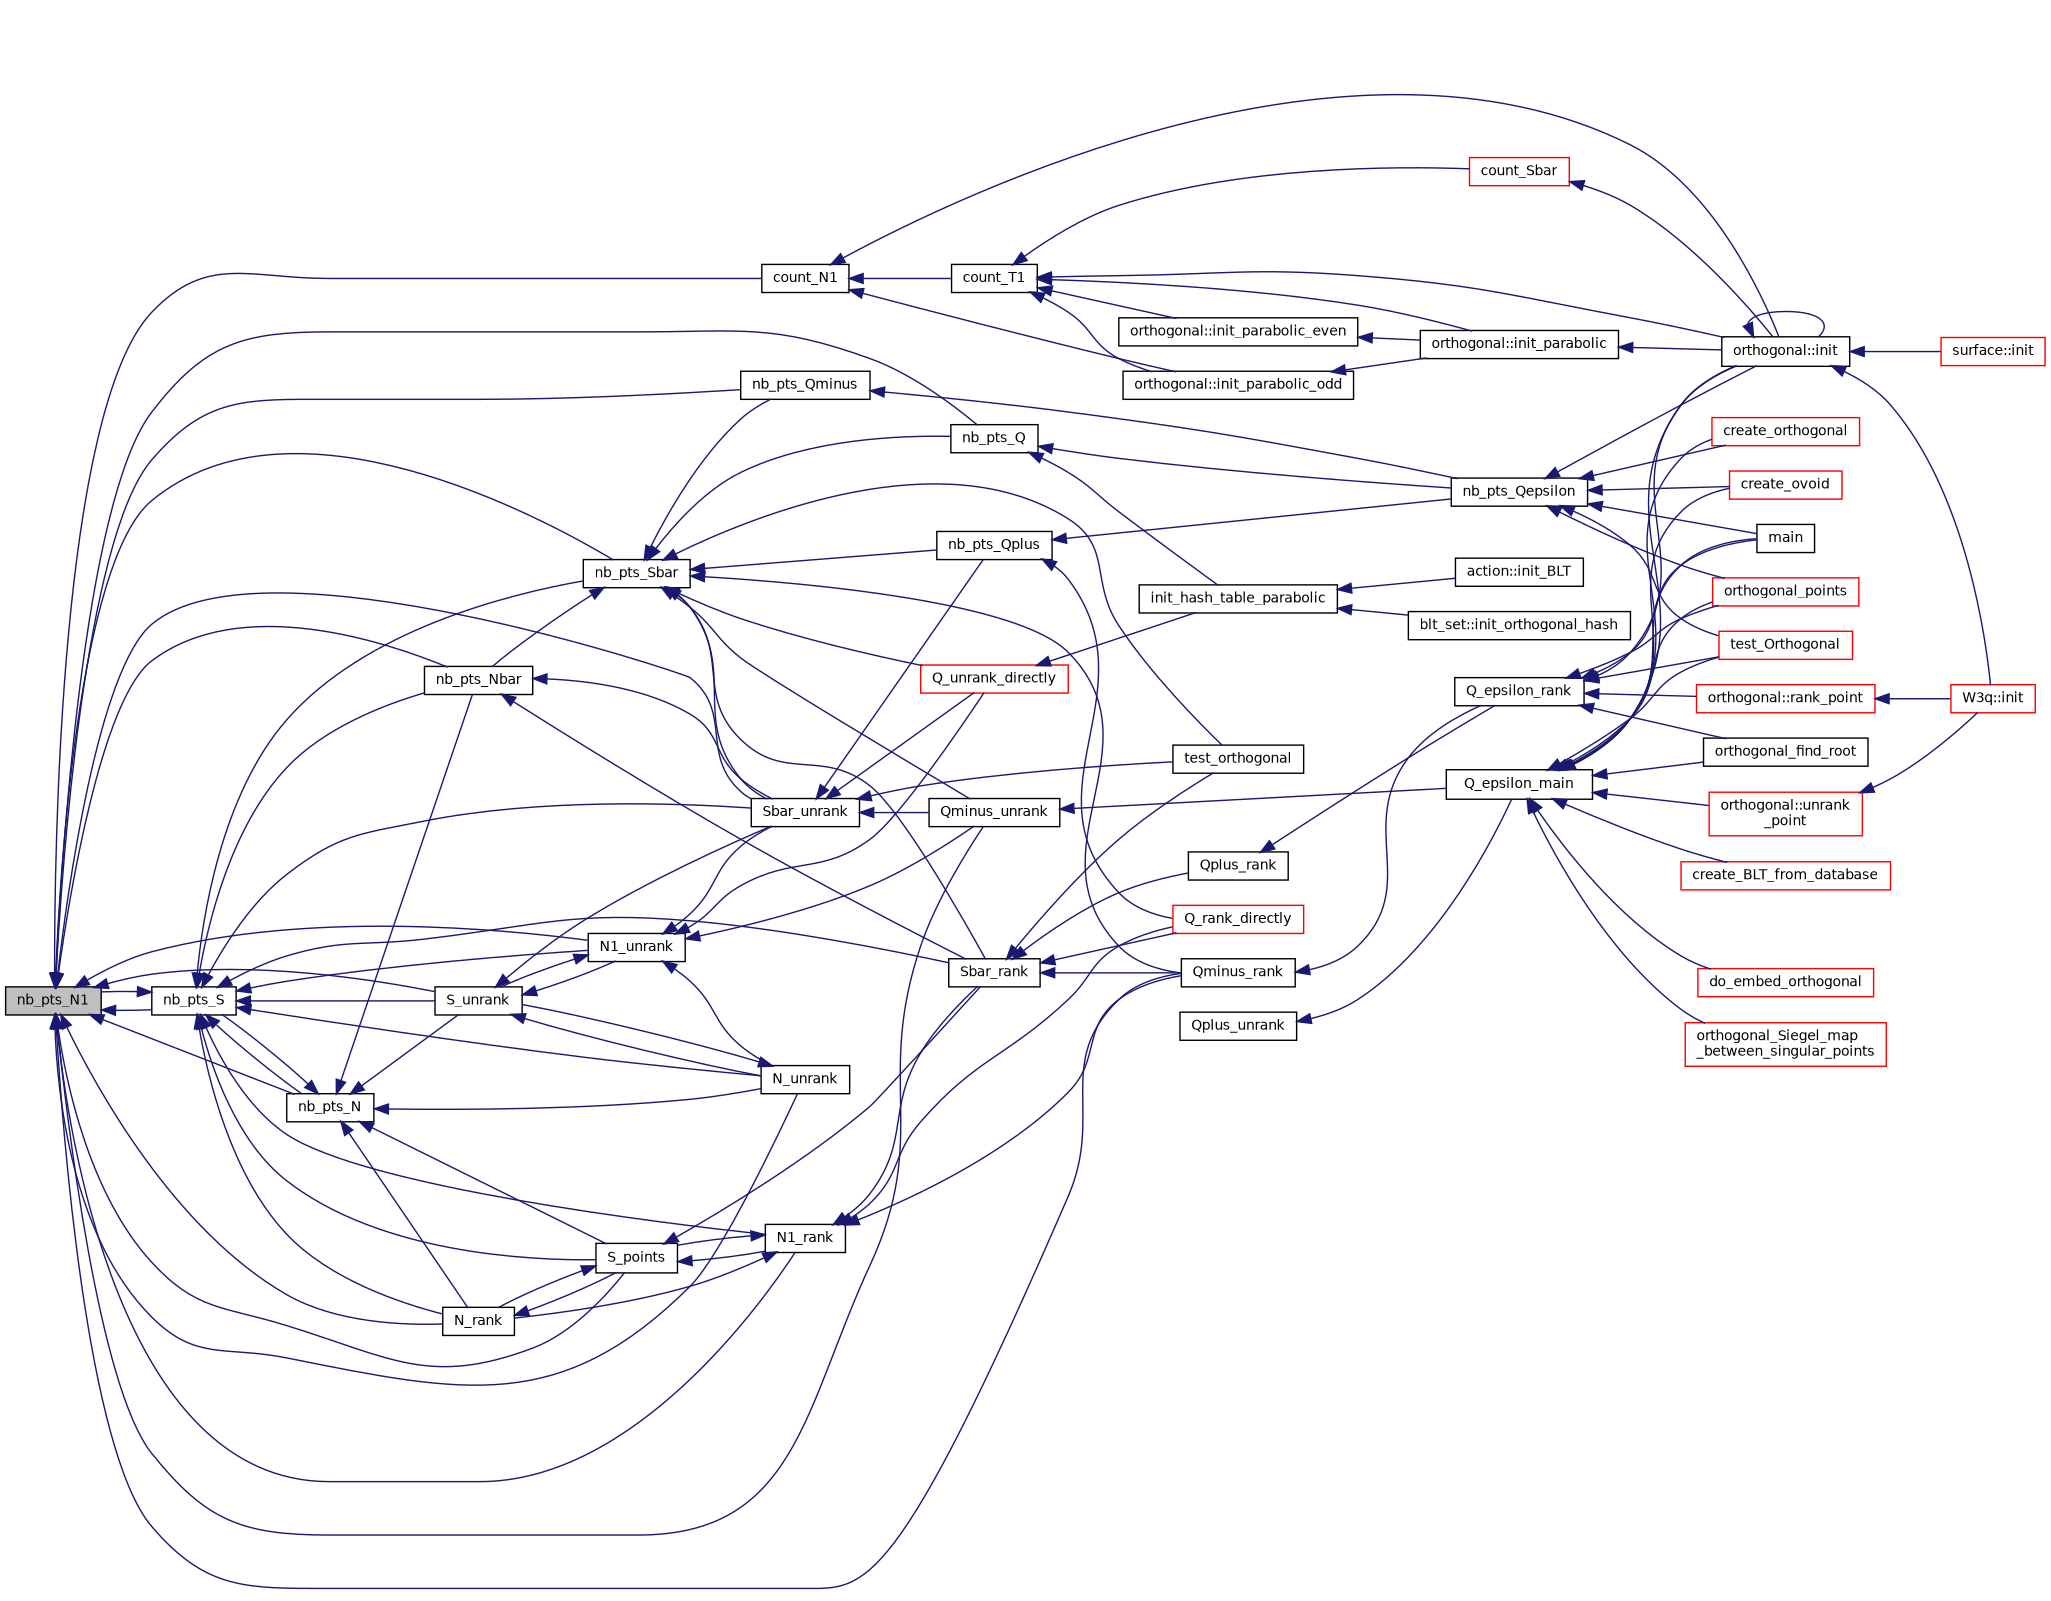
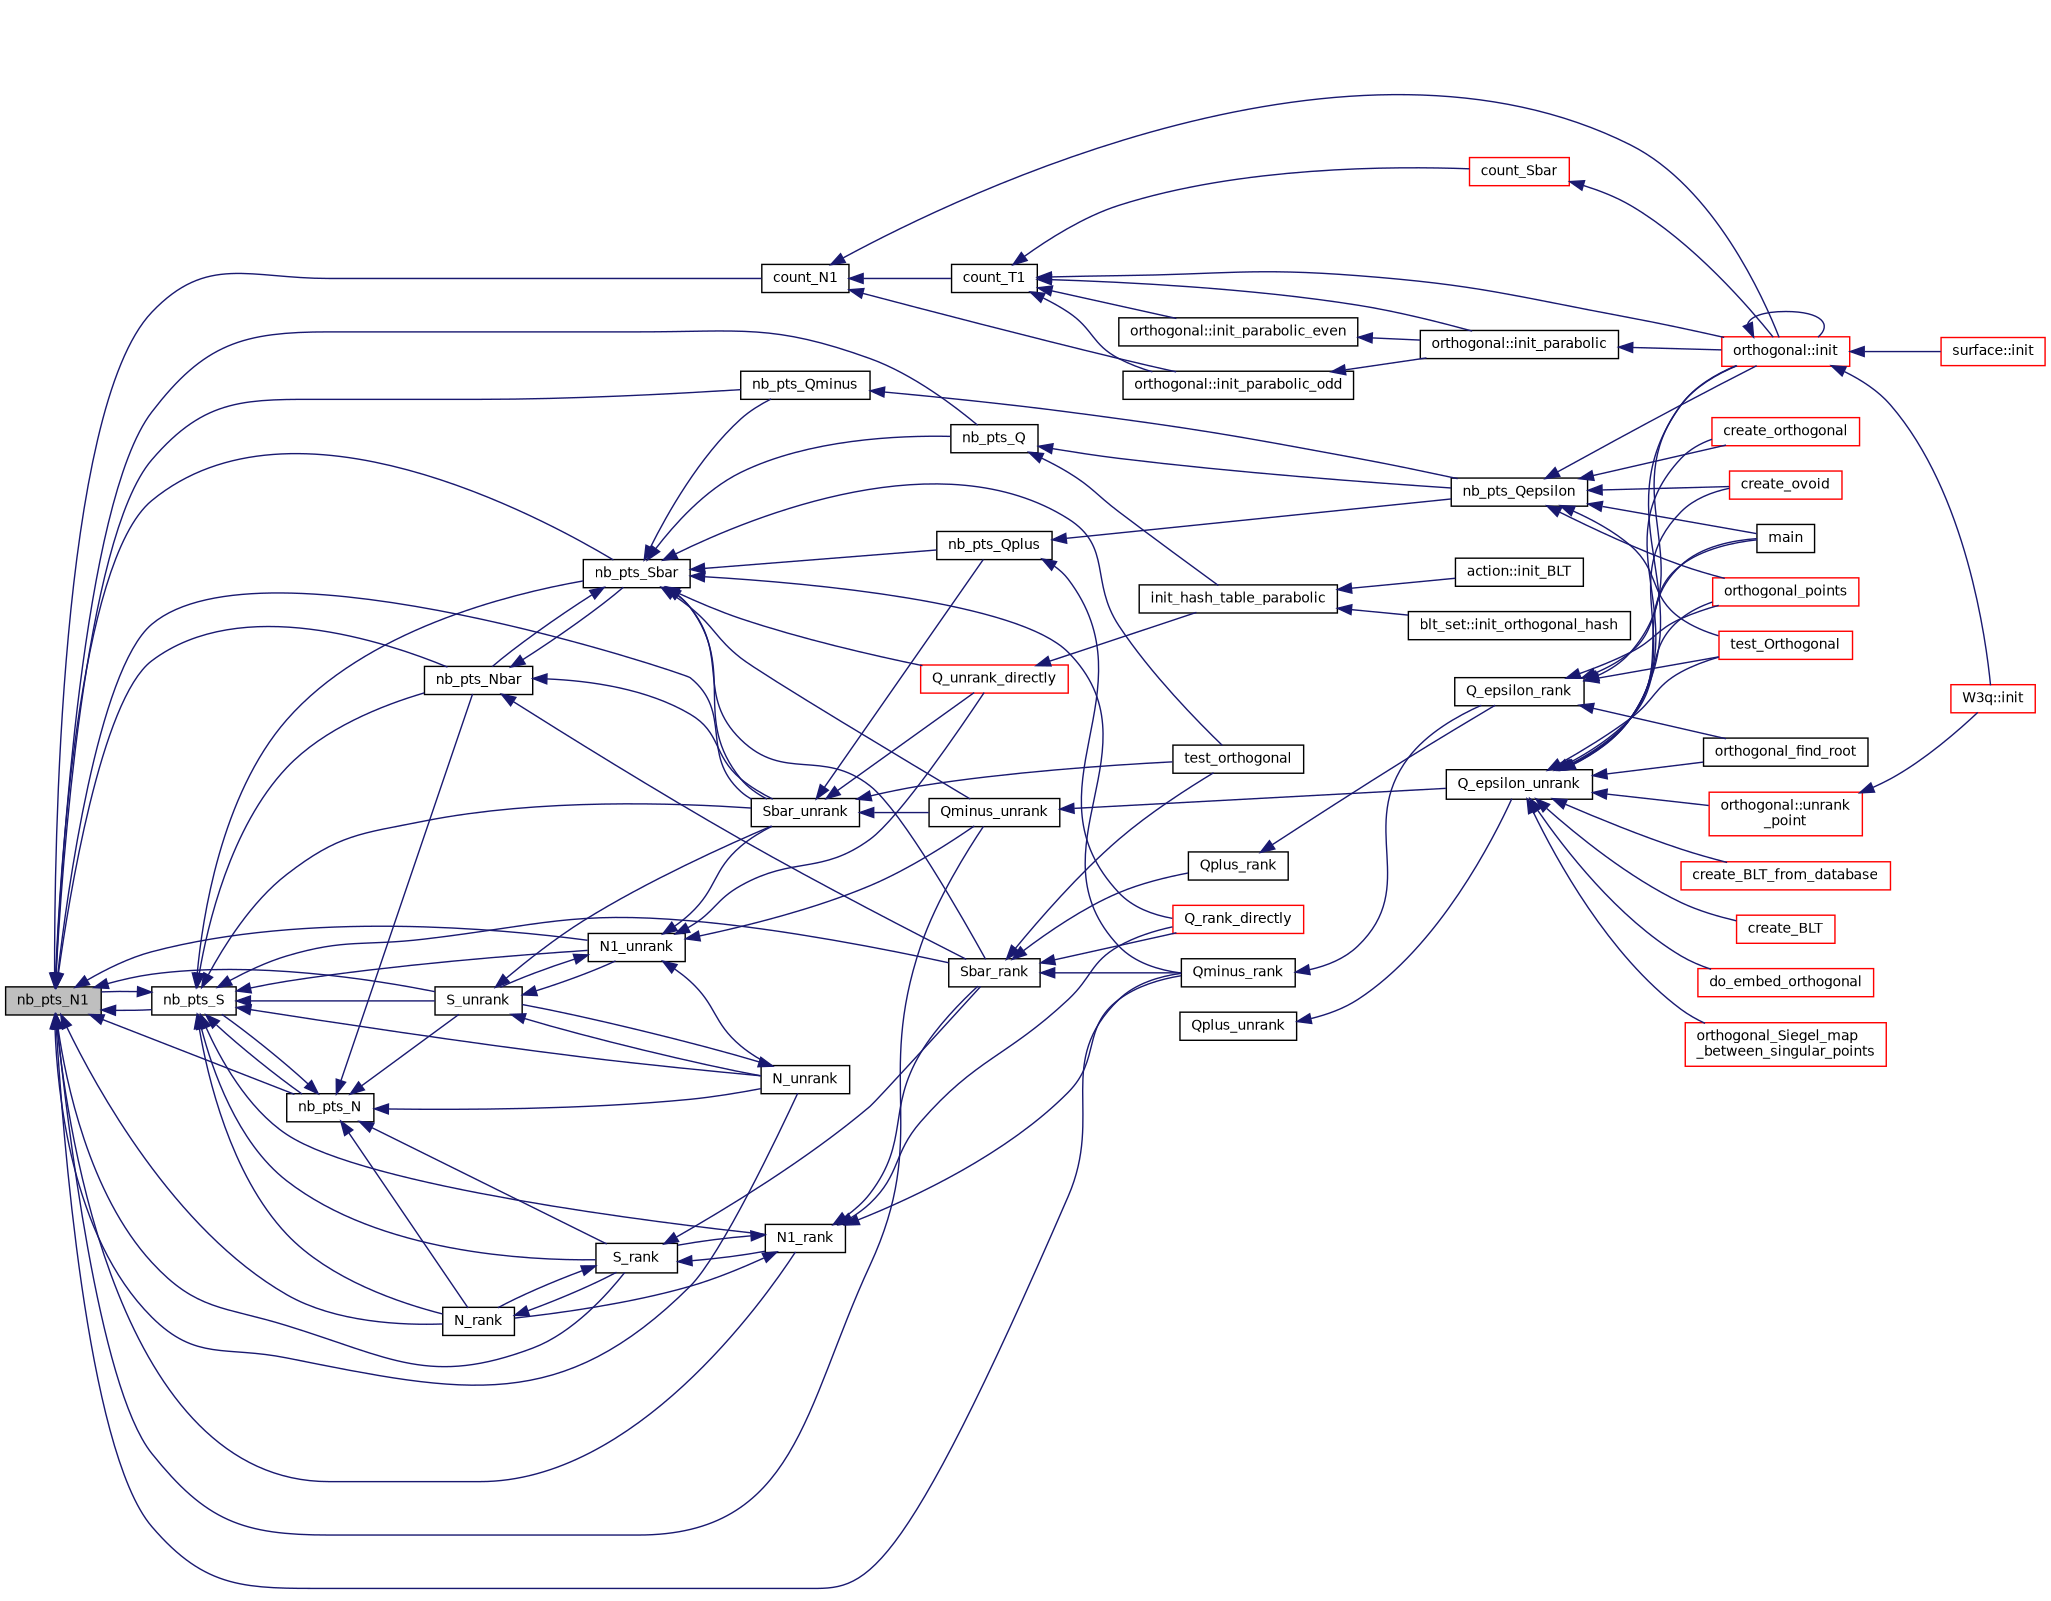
(1786, 352) -> (1786, 352)
none -> (574, 625)
(1786, 699) -> none
(1519, 784) -> (1519, 784)
none -> (1786, 929)
(637, 1258) -> (637, 1258)
